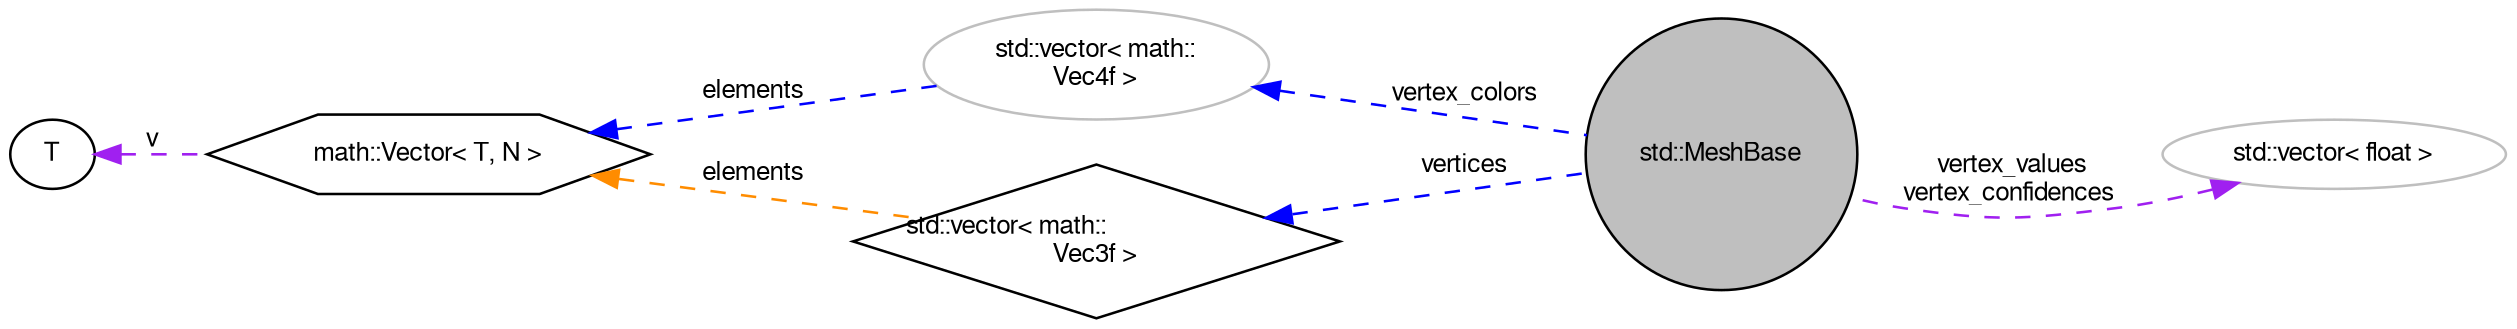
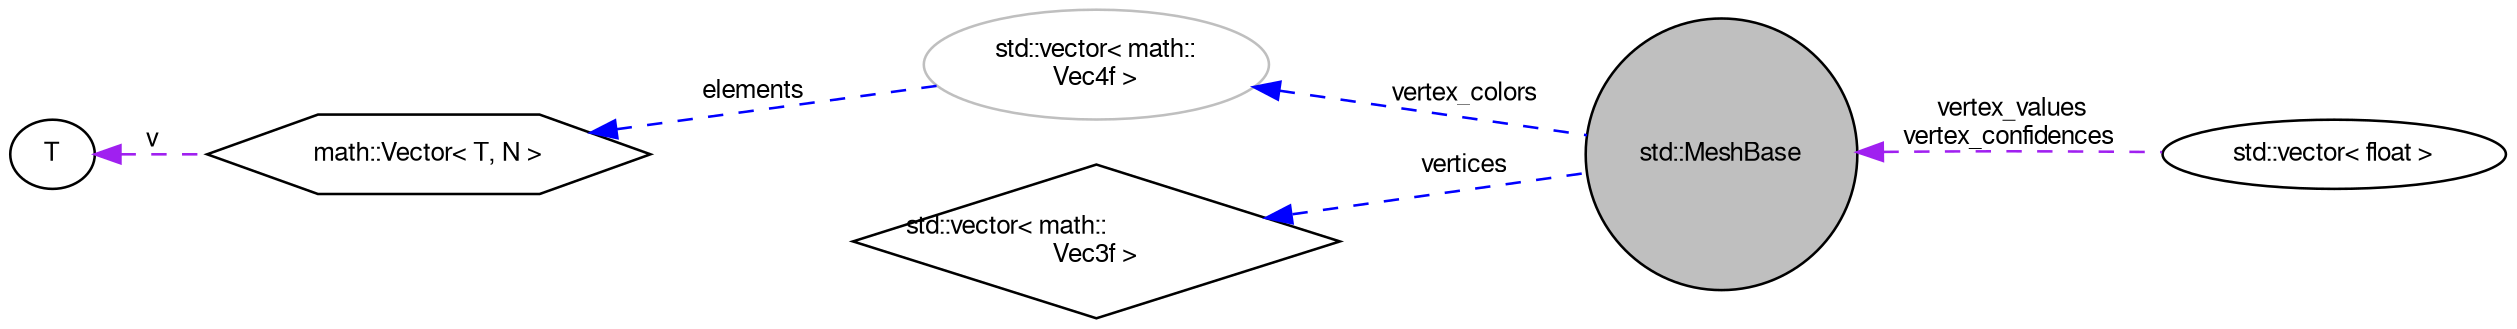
(2334, 154) -> (2334, 154)
(771, 199) -> none
(2032, 217) -> (2023, 151)
